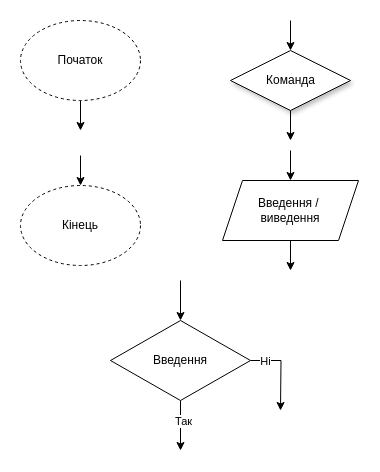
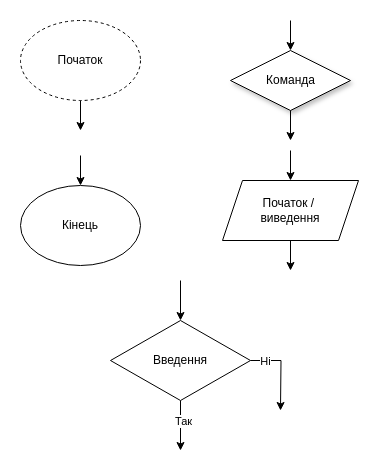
(291, 211) -> (291, 211)
(81, 226) -> (81, 226)
